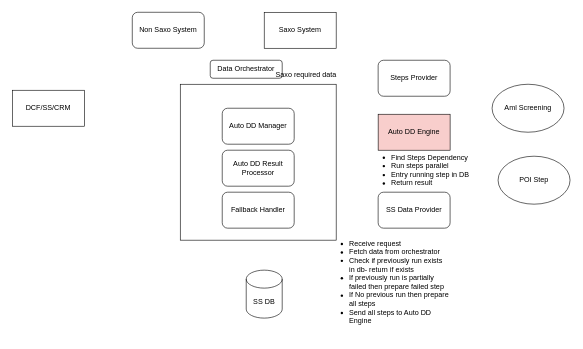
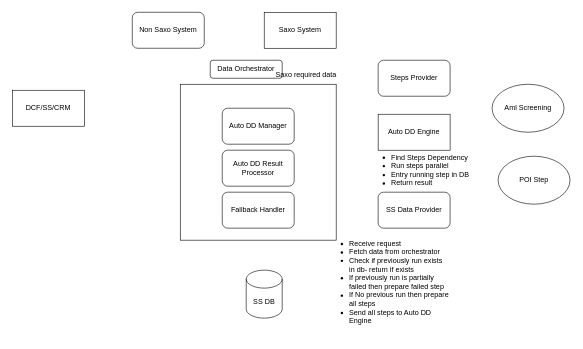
(414, 132) -> (414, 132)
